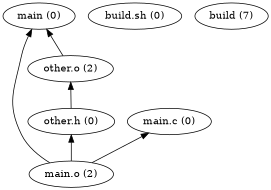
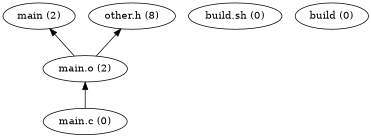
(39, 16) -> (39, 16)
(232, 16) -> (332, 16)
(71, 69) -> none
(71, 122) -> (132, 16)
(117, 150) -> (85, 99)
